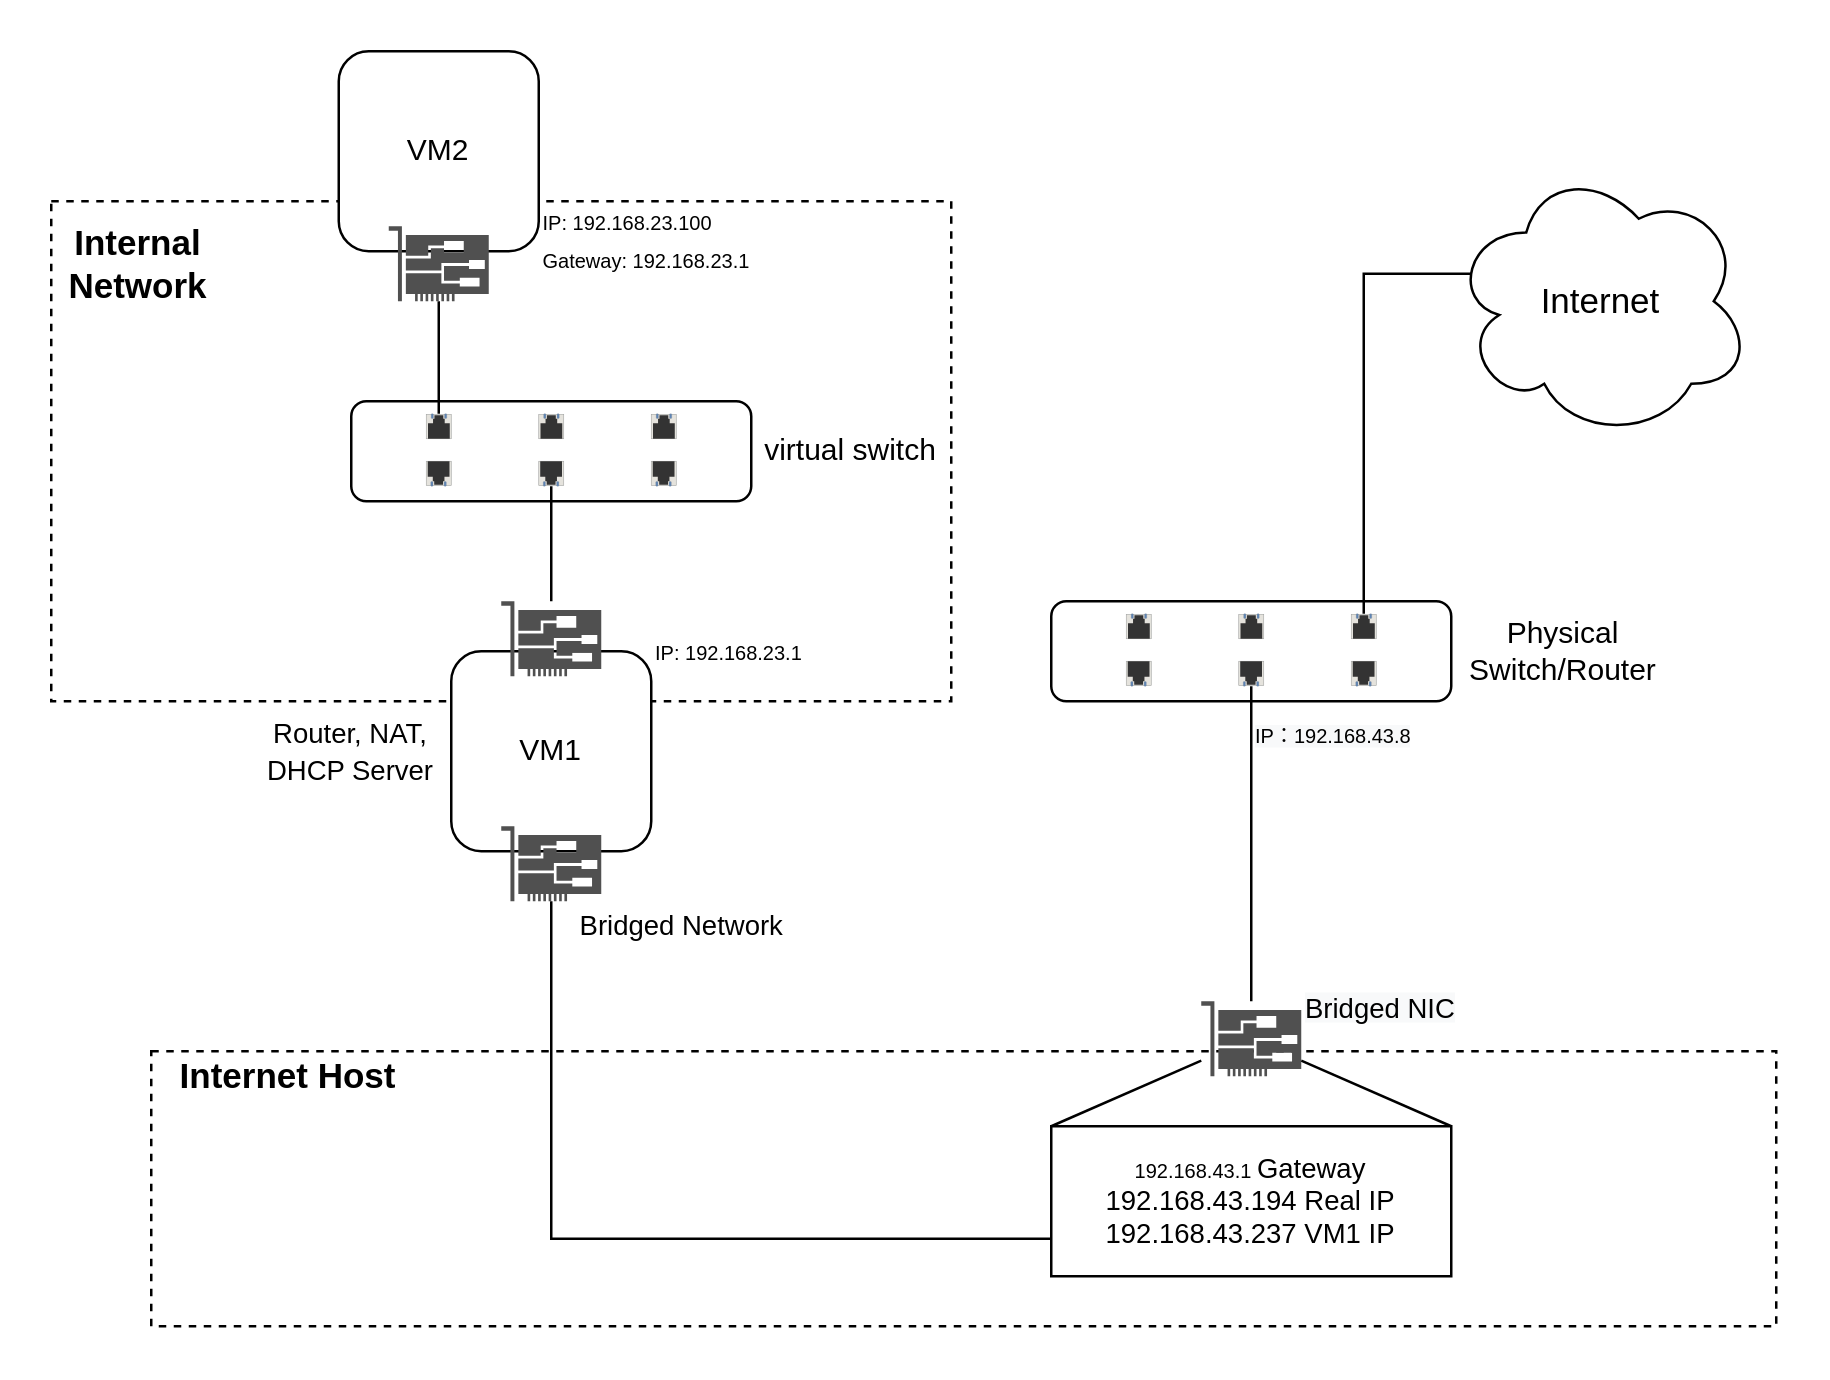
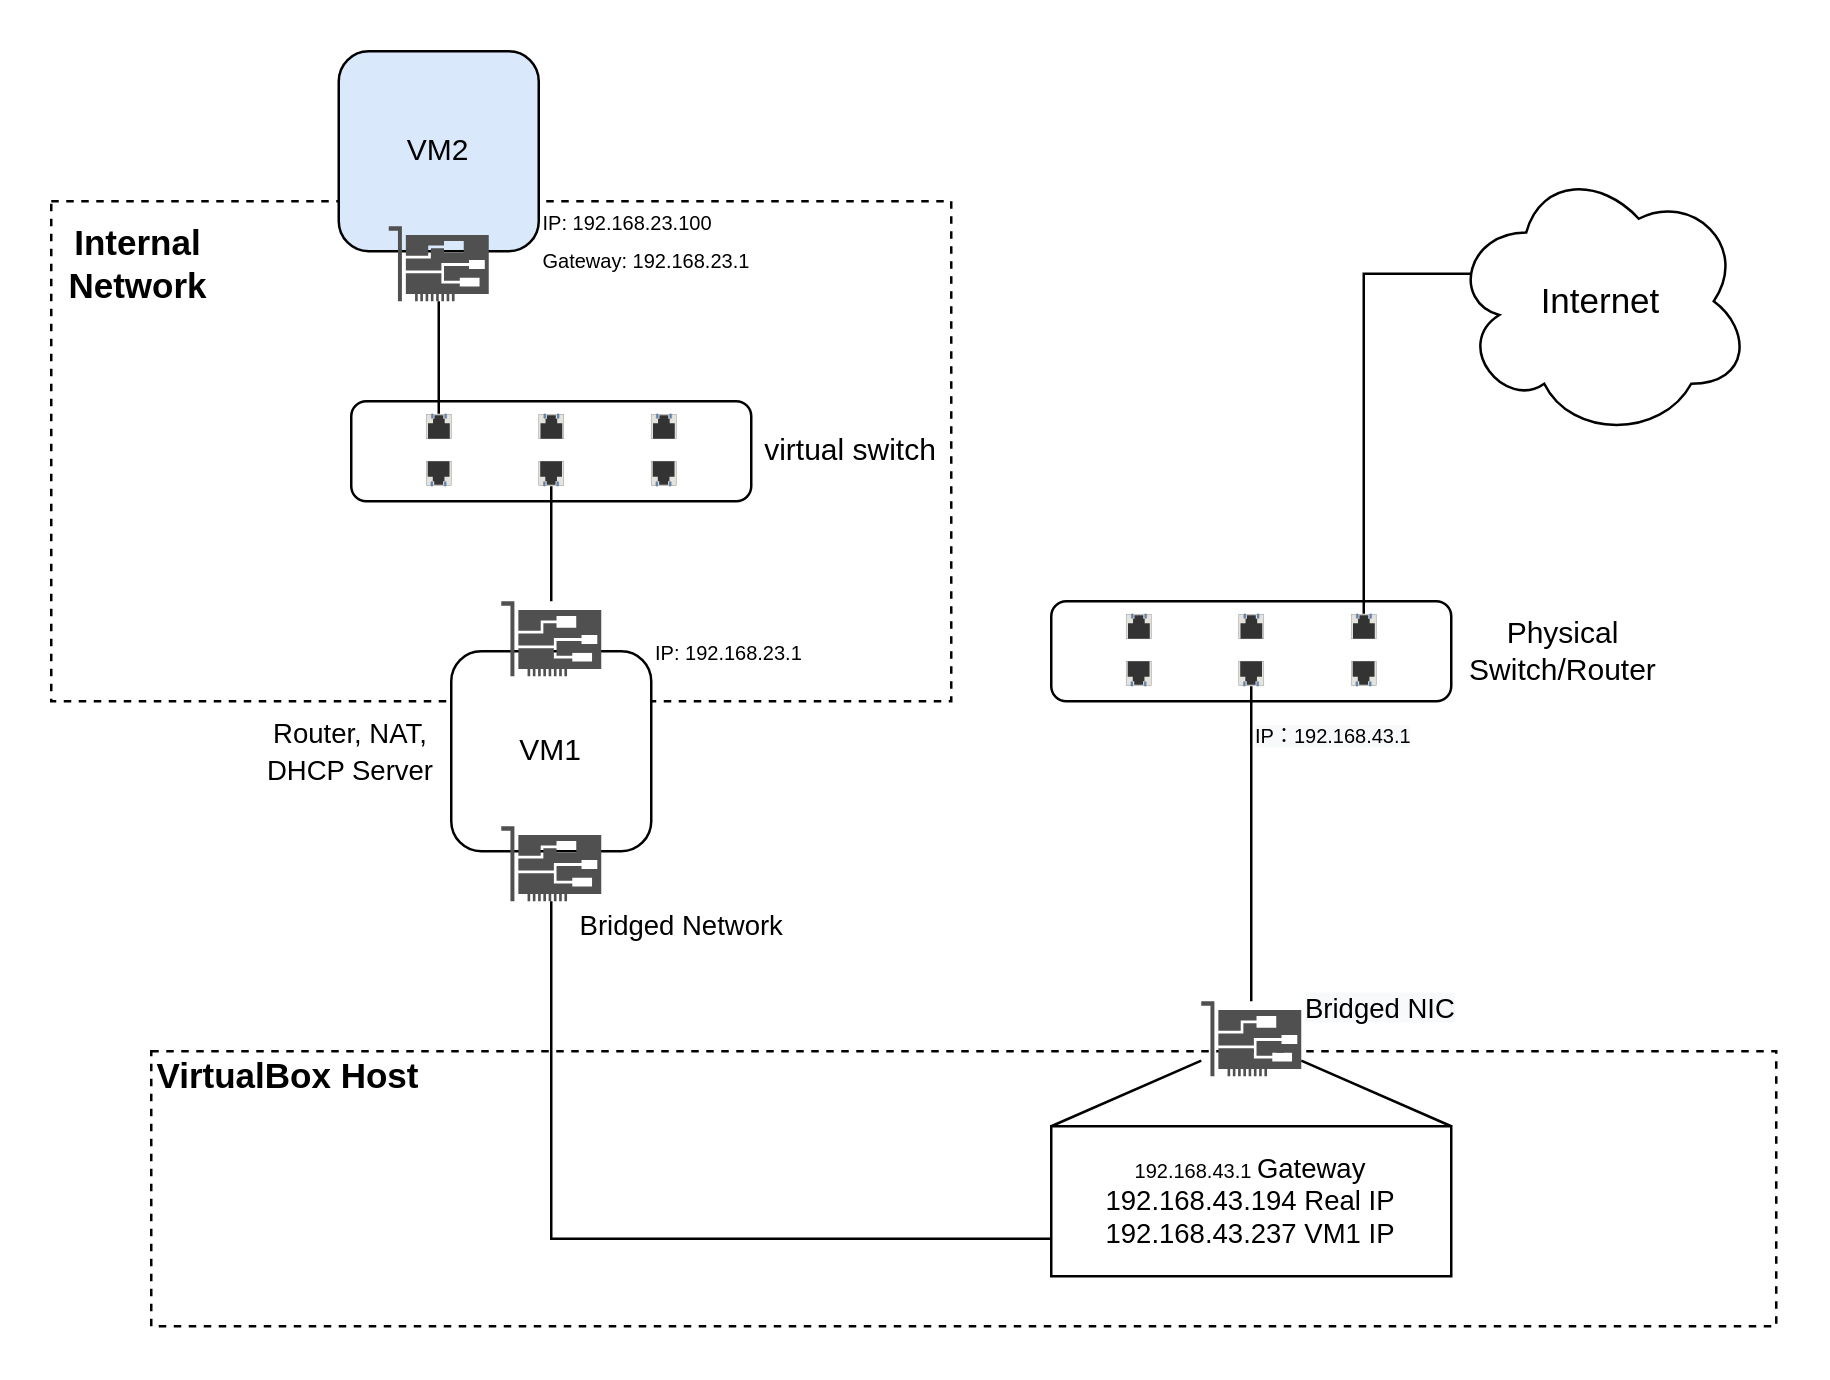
(439, 151) -> (439, 151)
(1367, 735) -> (1367, 735)
(289, 1076) -> (289, 1076)
